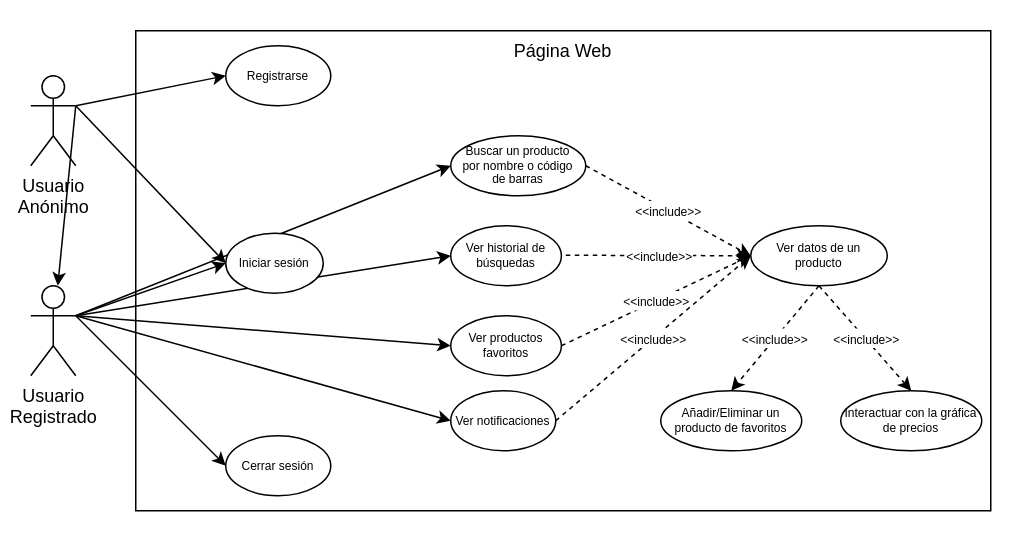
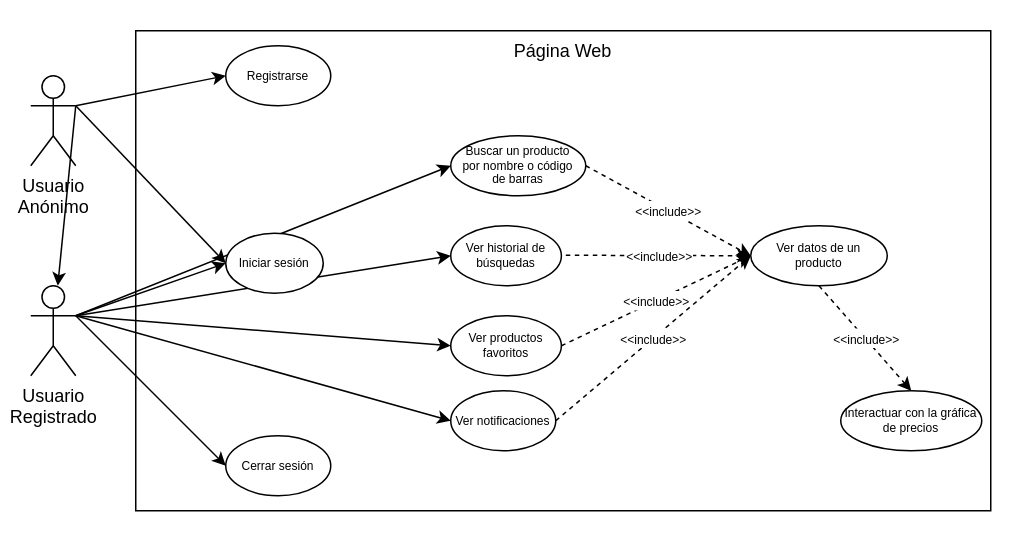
(758, 359) -> none
(731, 421) -> none
